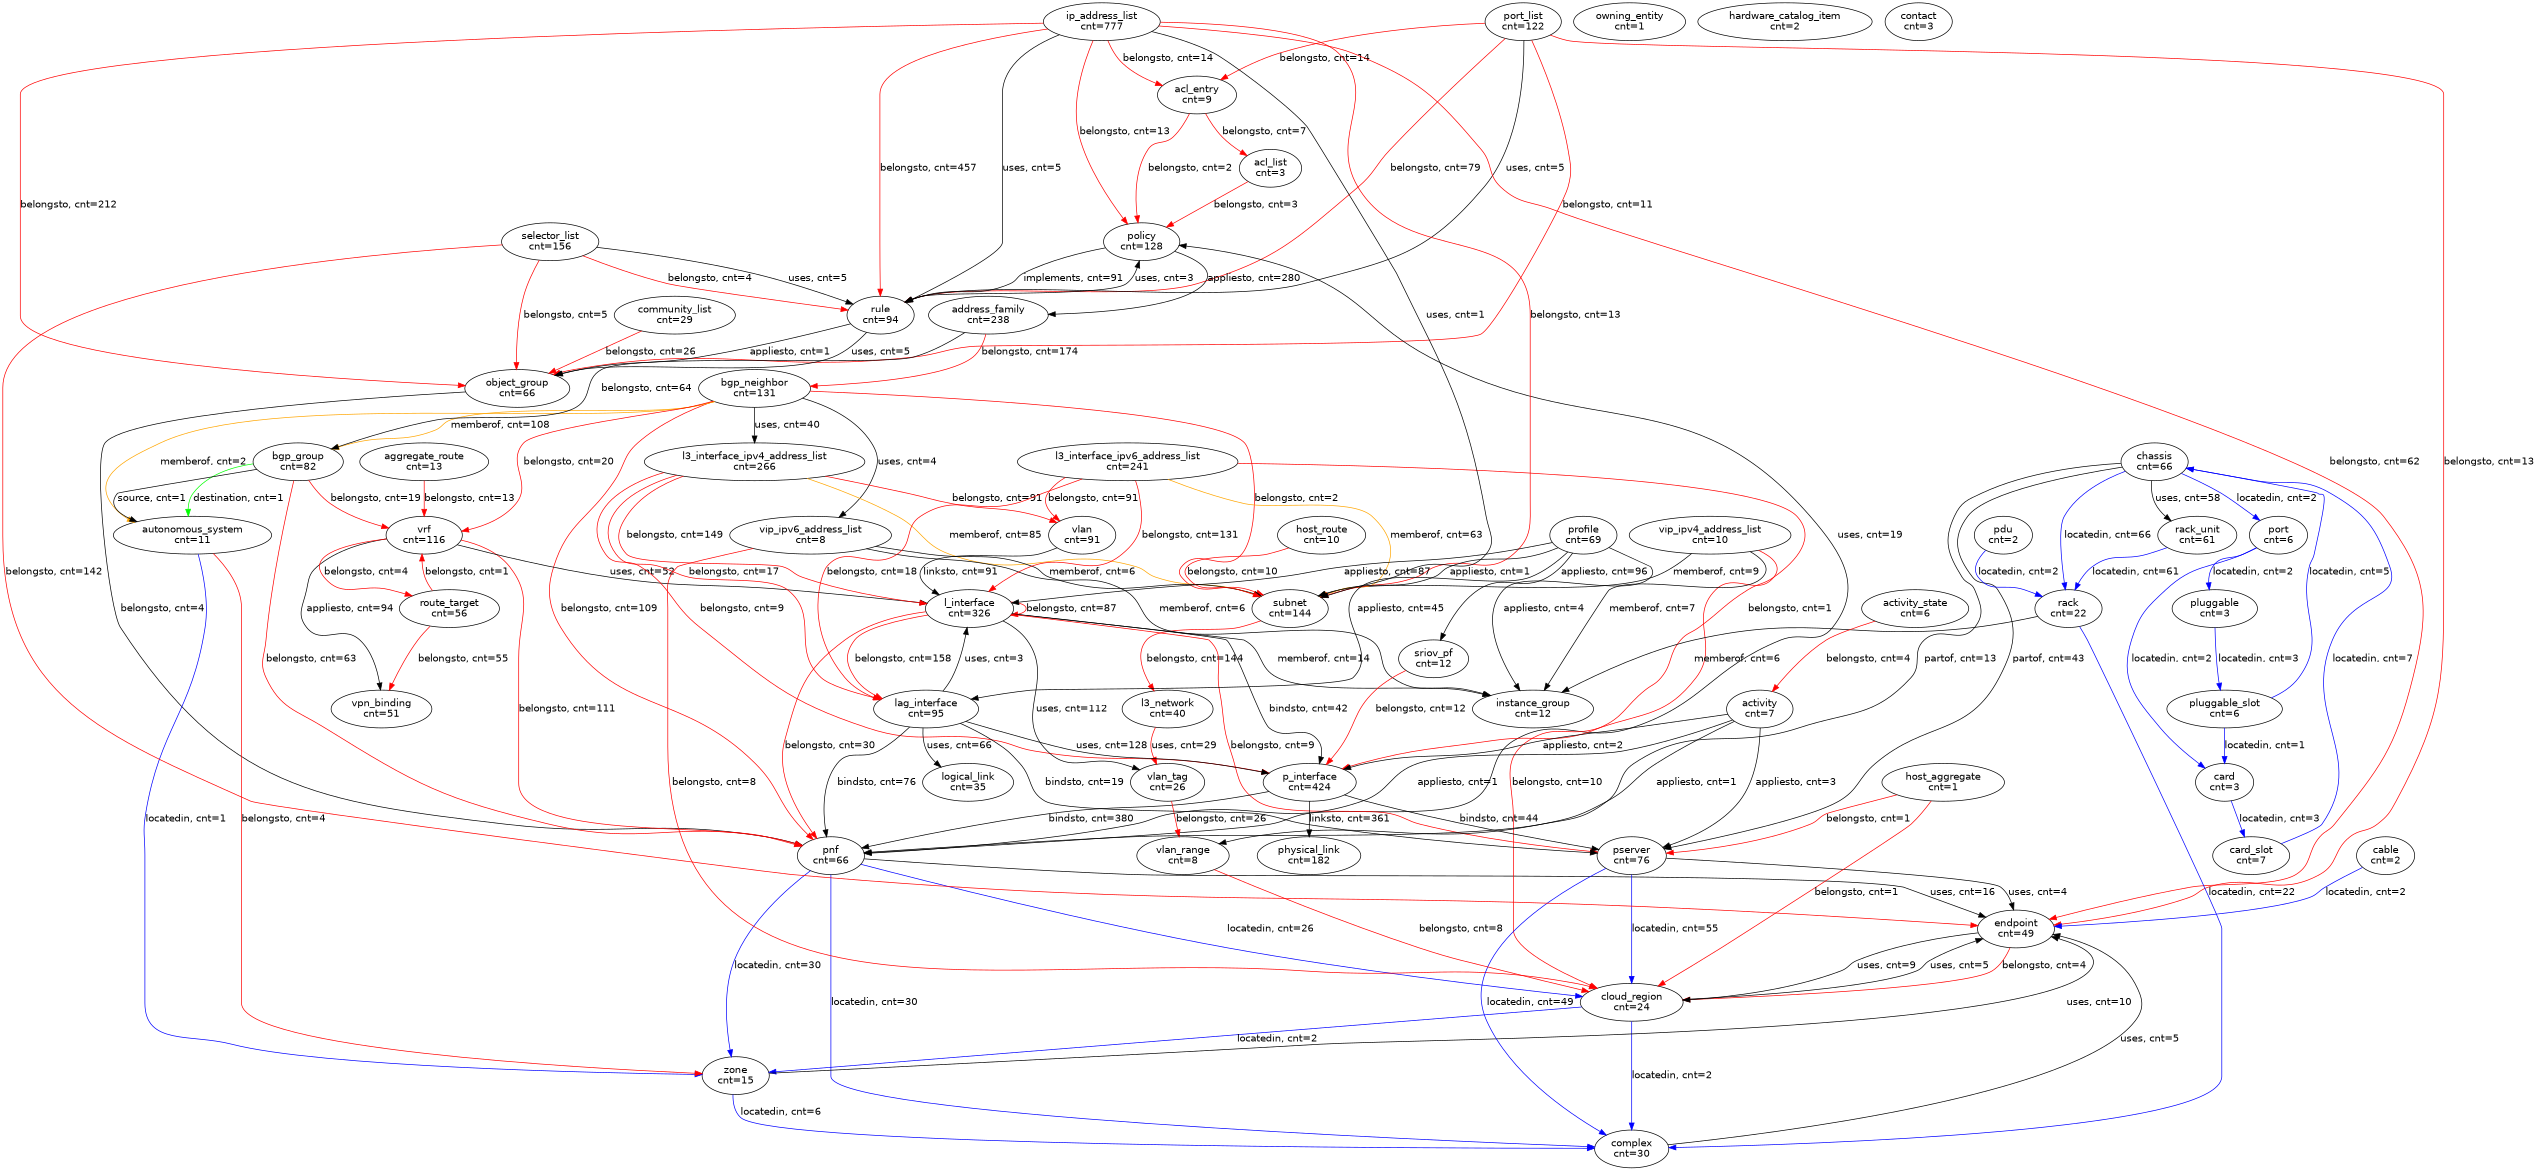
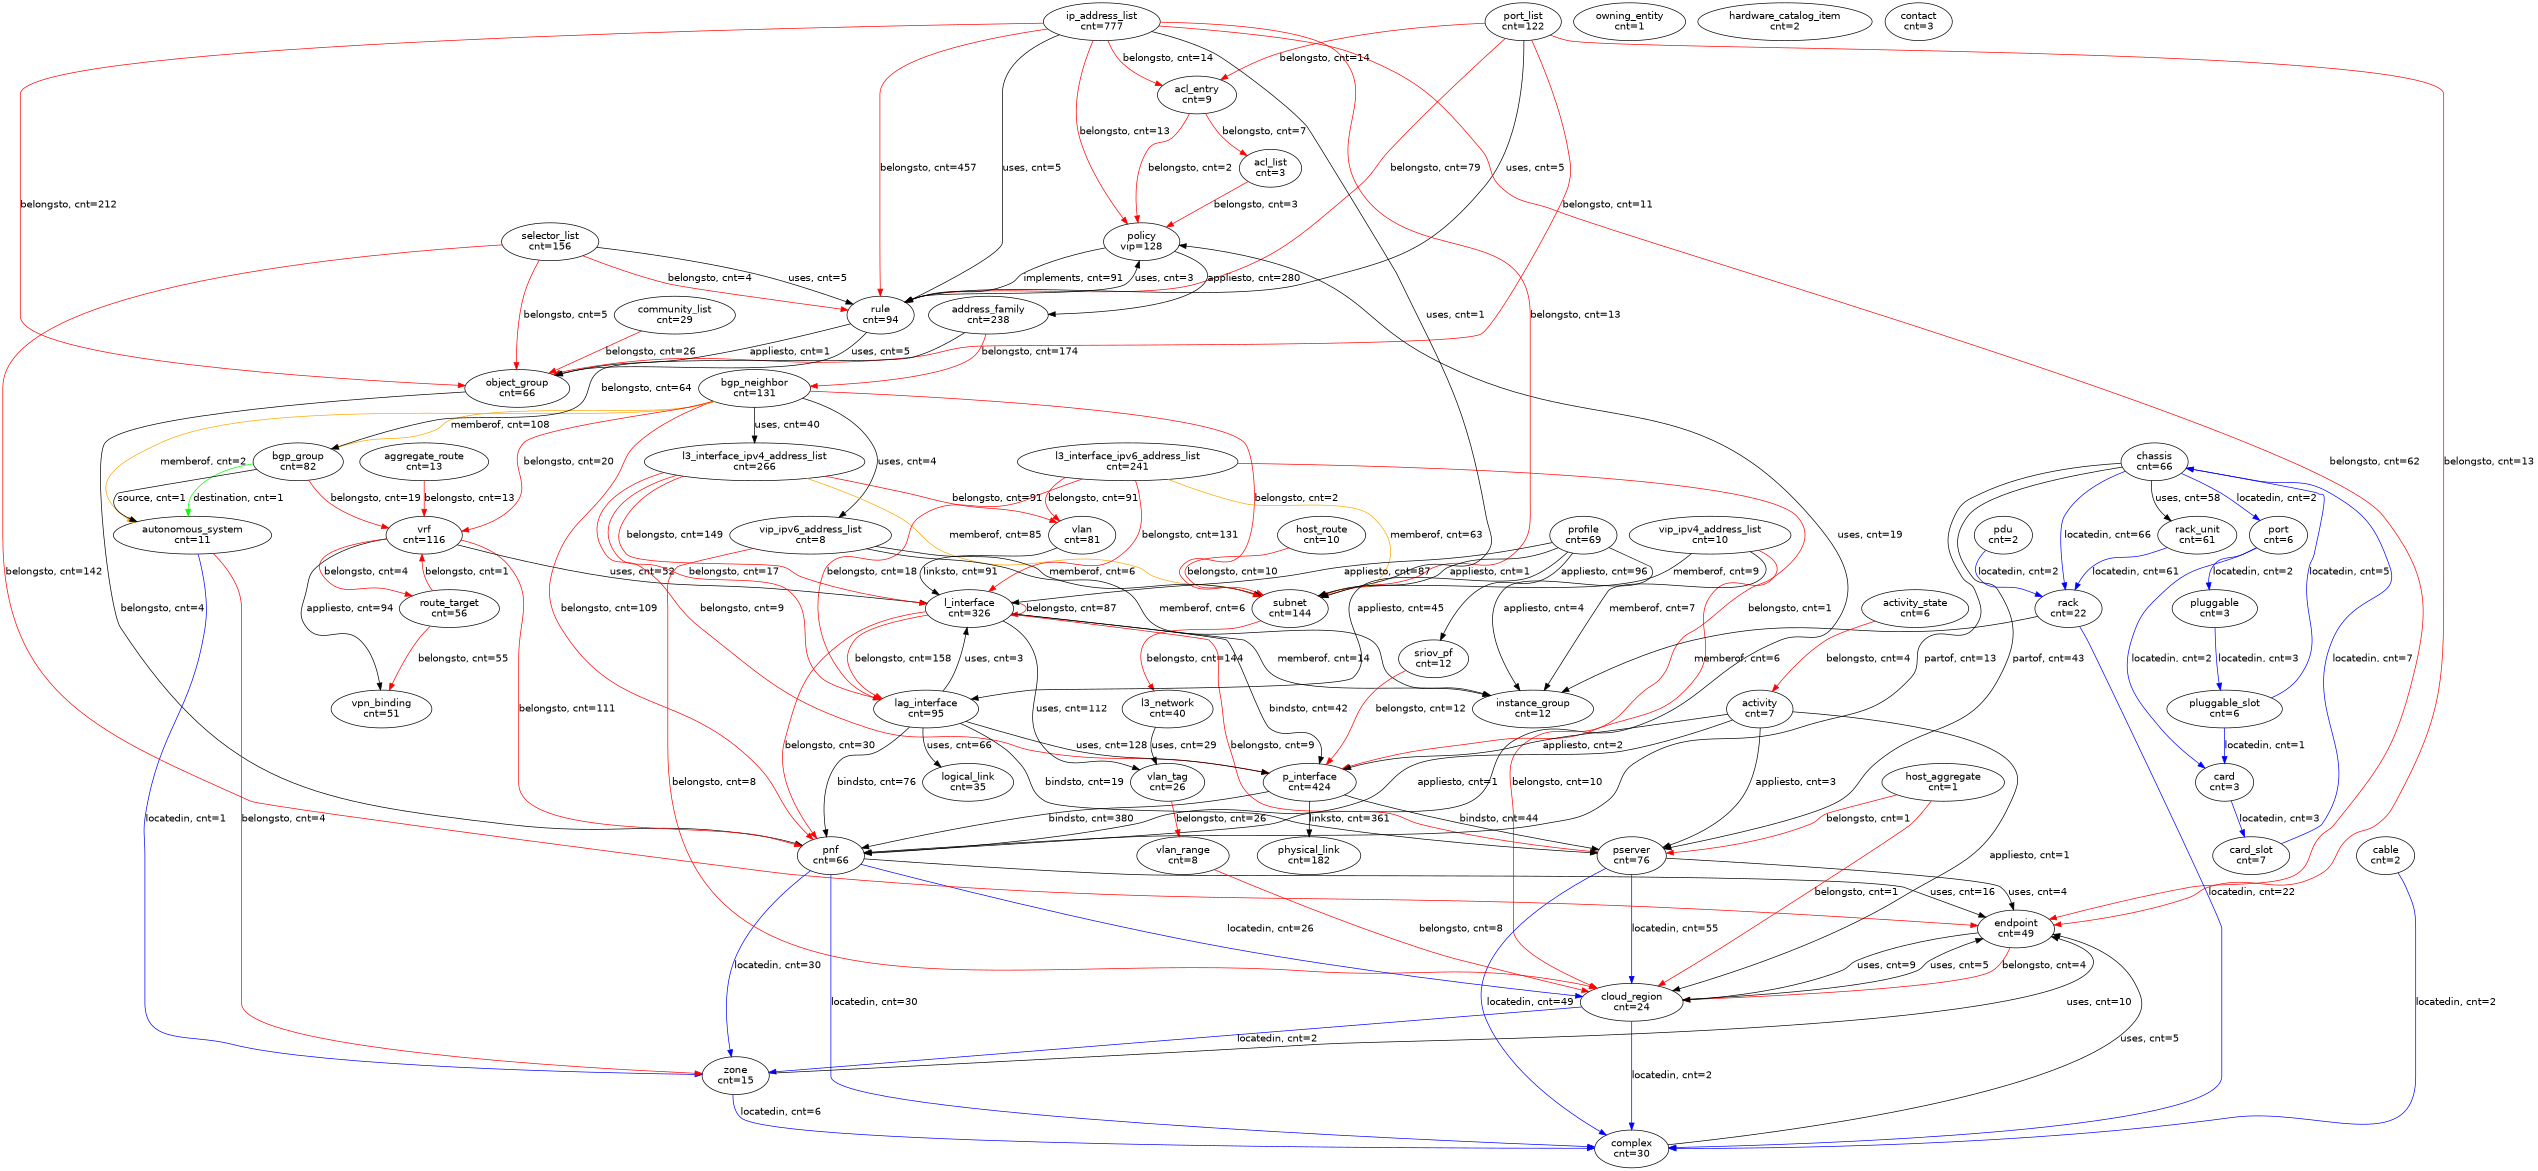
(1142, 242) -> (1142, 242)
(1082, 535) -> (1082, 535)
(1151, 742) -> (1151, 742)
(418, 781) -> none
(1621, 792) -> (1976, 851)
(2224, 913) -> (2164, 1126)
